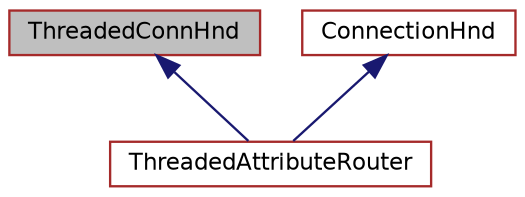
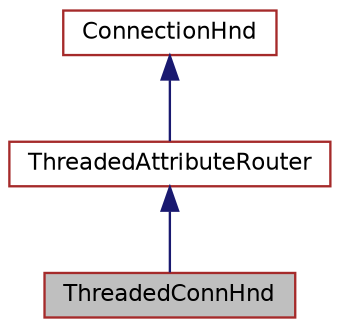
(211, 107) -> (170, 242)
